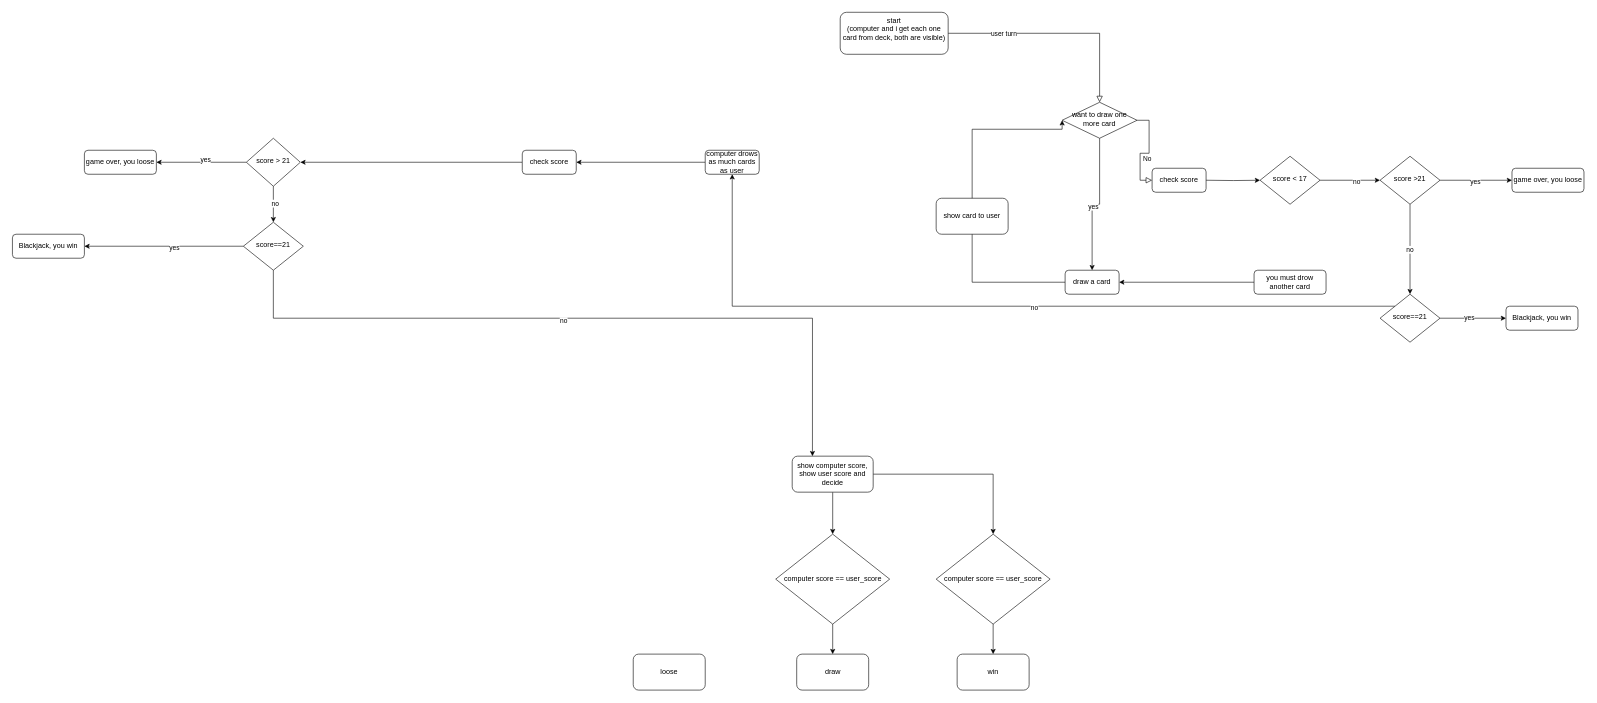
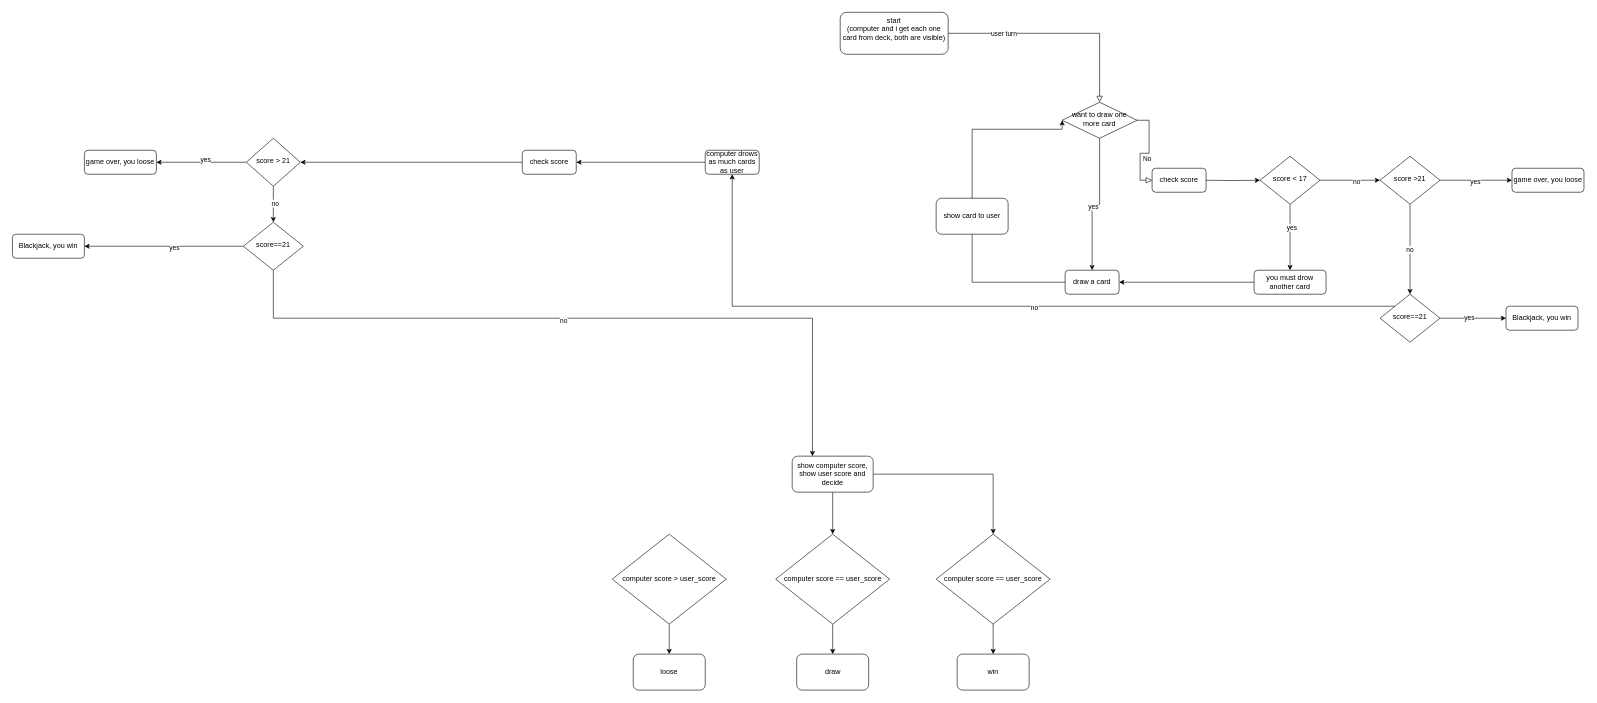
none -> (1290, 228)
none -> (669, 579)
none -> (669, 648)
